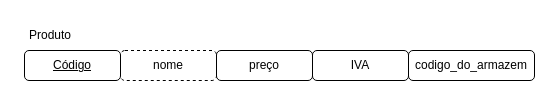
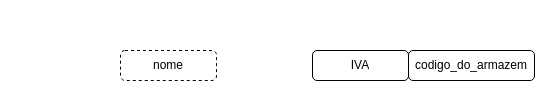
(51, 36) -> none
(73, 66) -> none
(265, 66) -> none
